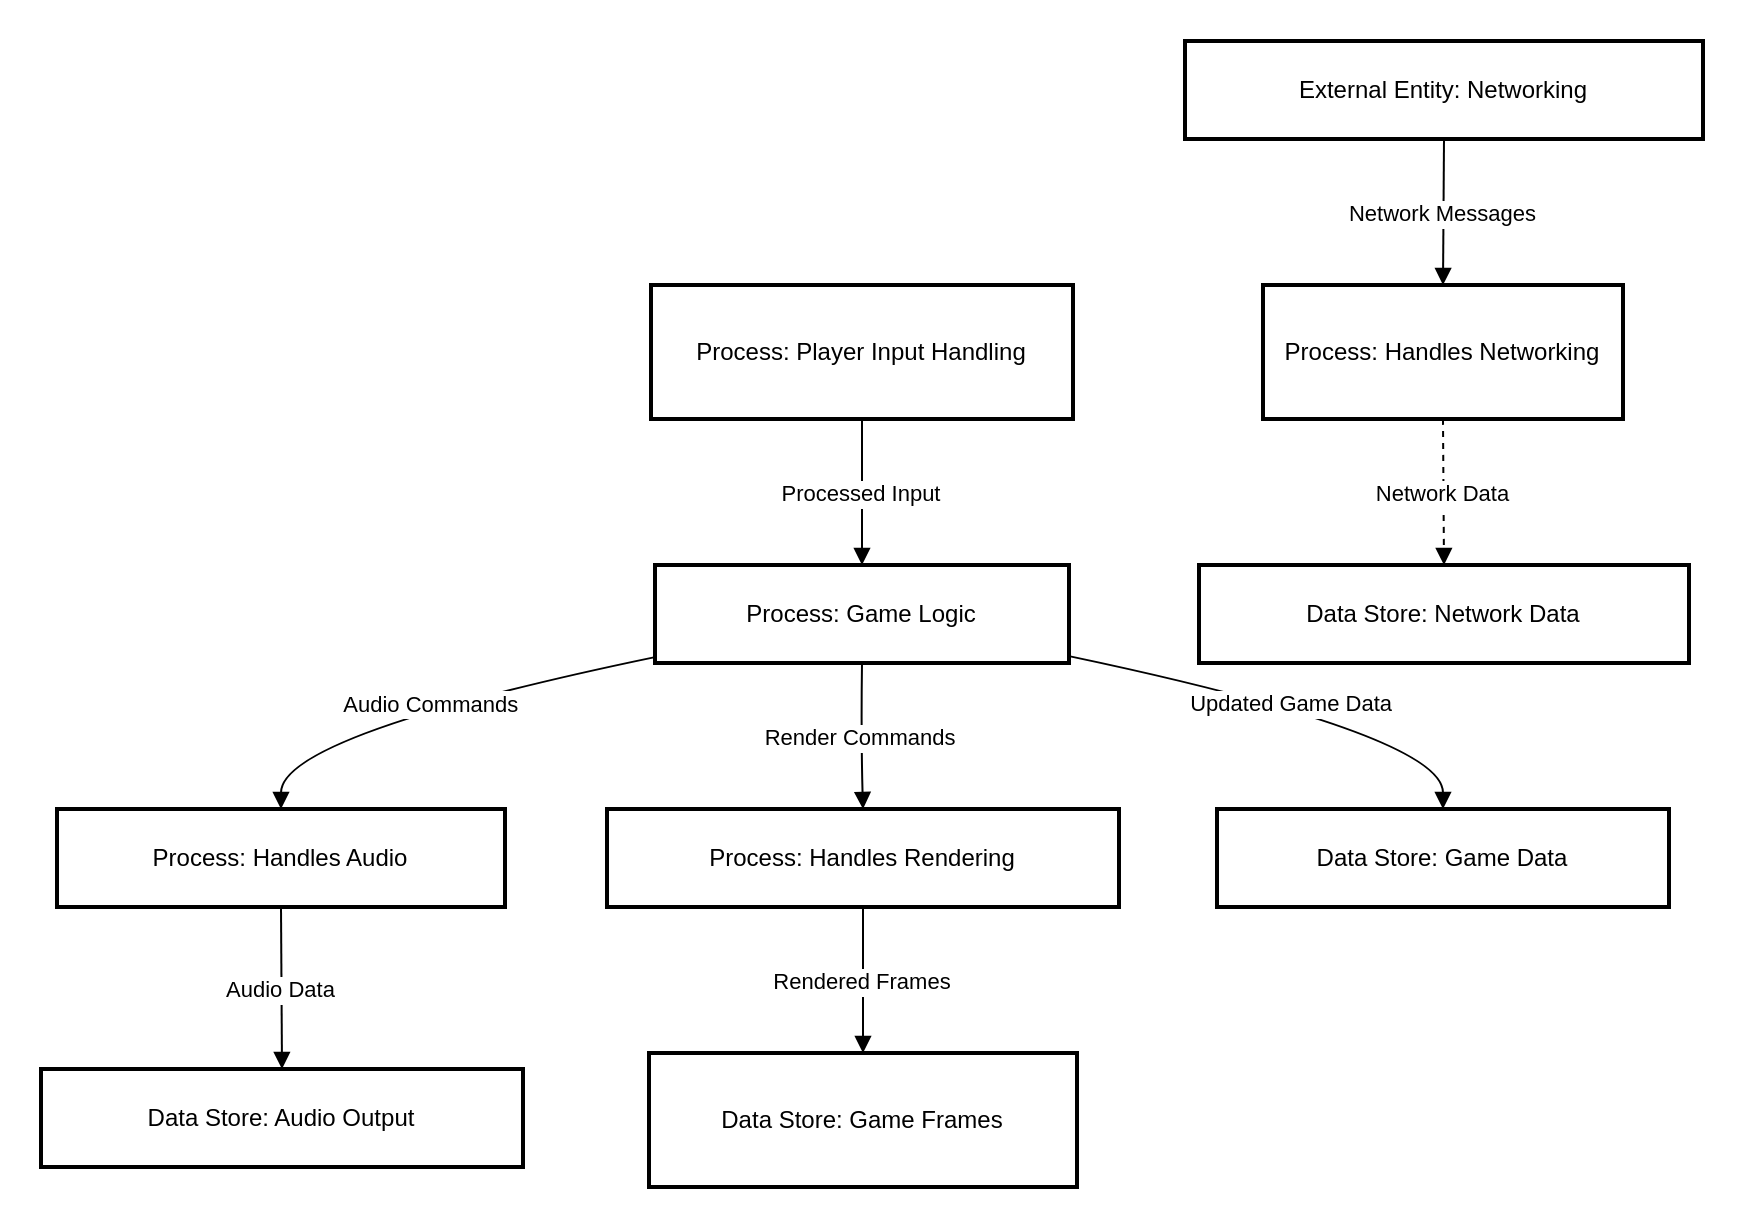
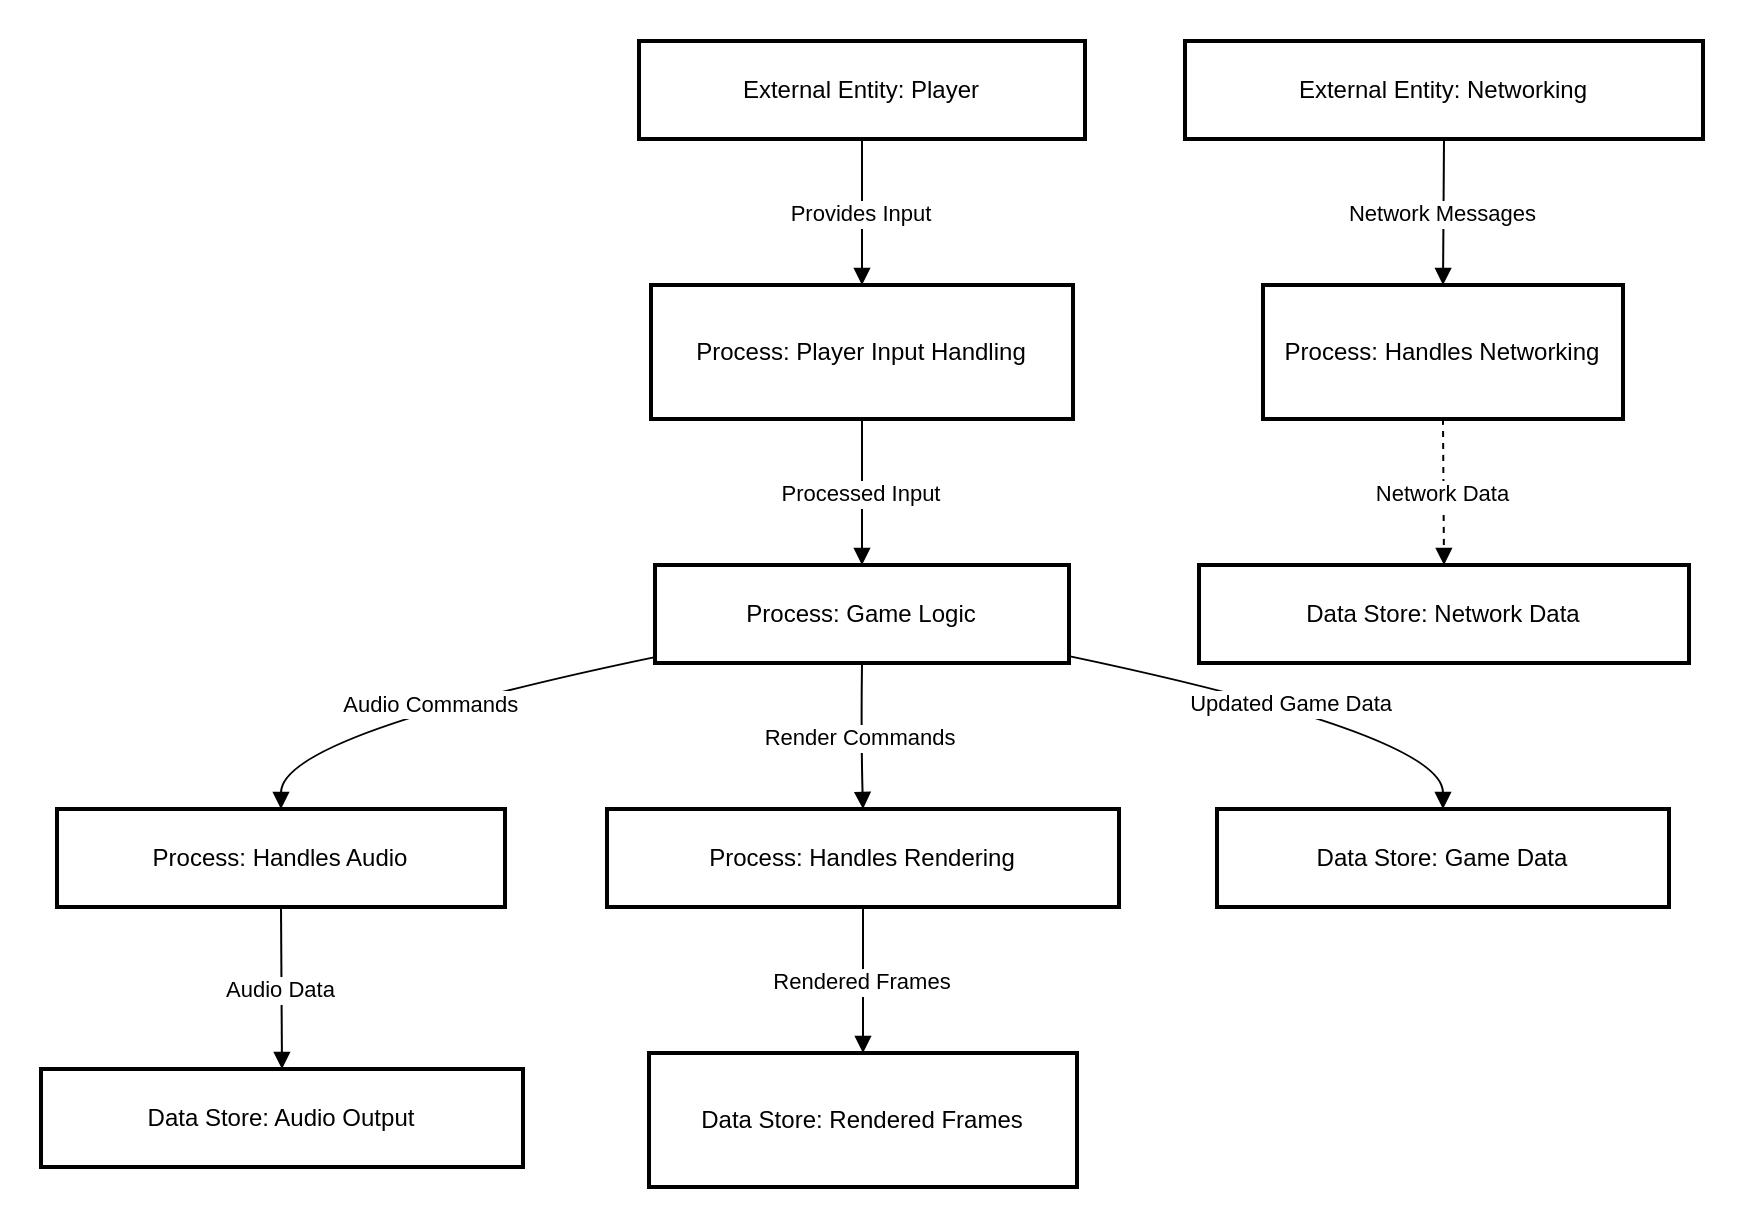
none -> (862, 90)
none -> (862, 207)
(863, 1121) -> (863, 1121)
